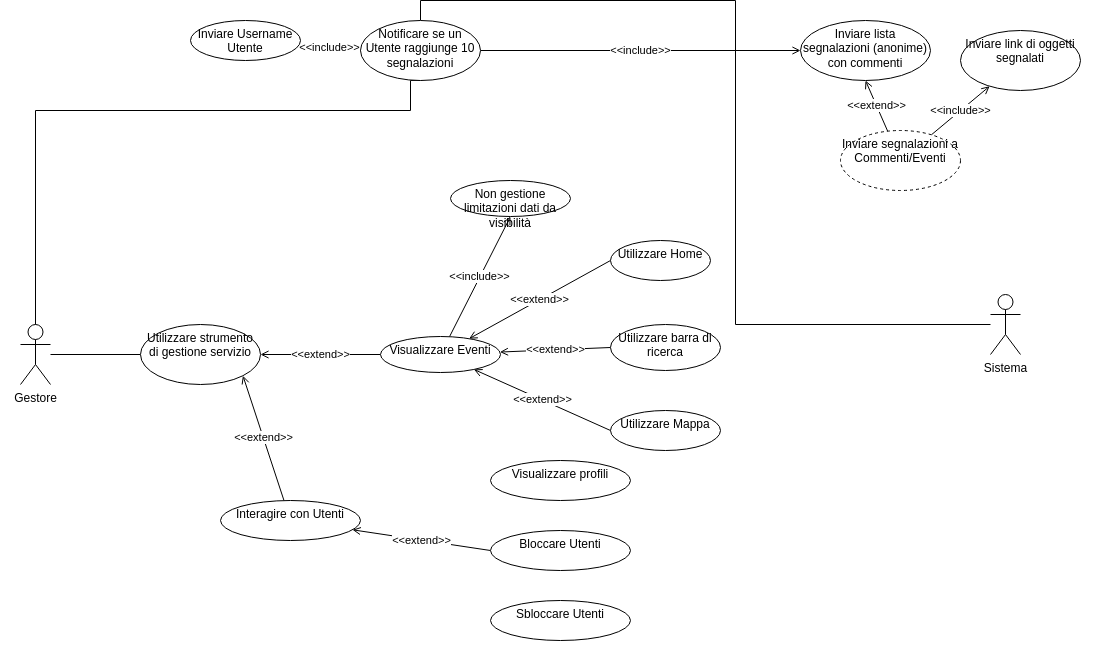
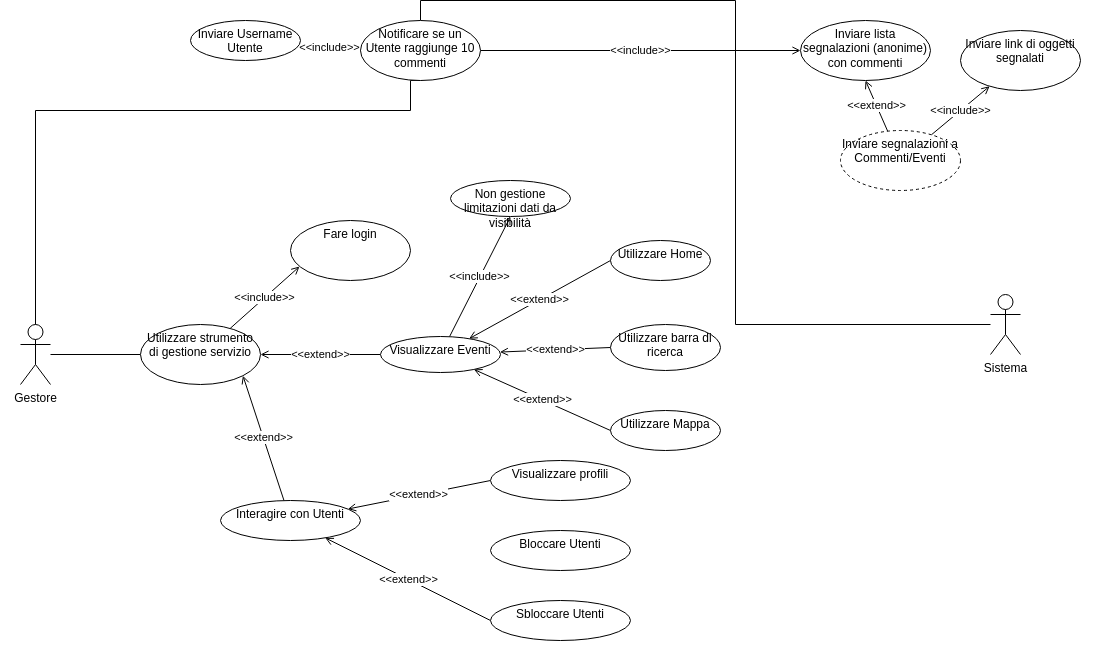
(421, 49) -> (421, 49)
none -> (351, 251)
none -> (264, 298)
none -> (446, 489)
(423, 540) -> none
none -> (409, 580)
